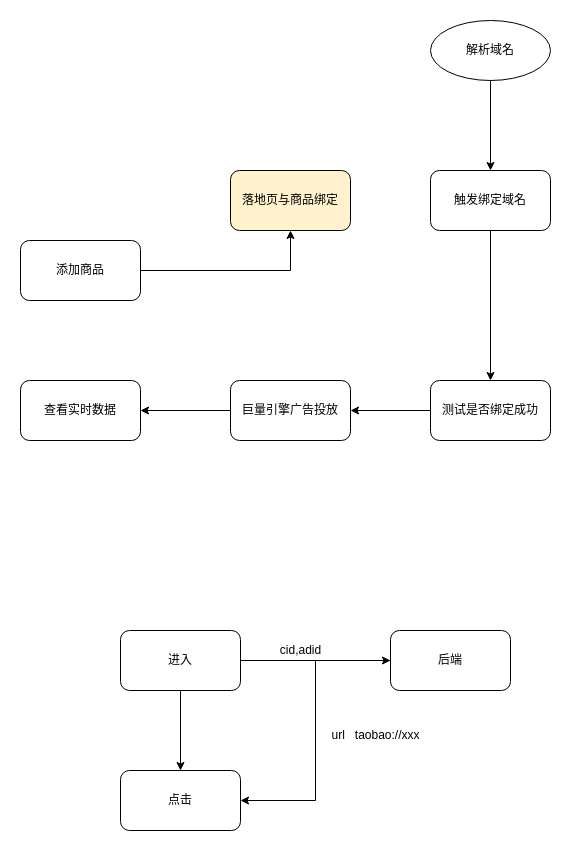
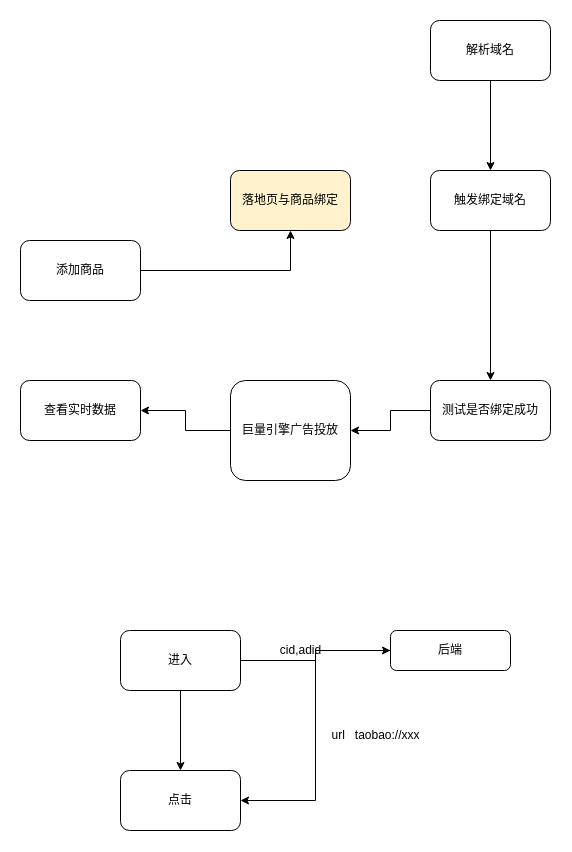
(491, 51) -> (491, 51)
(291, 411) -> (291, 431)
(451, 661) -> (451, 651)
